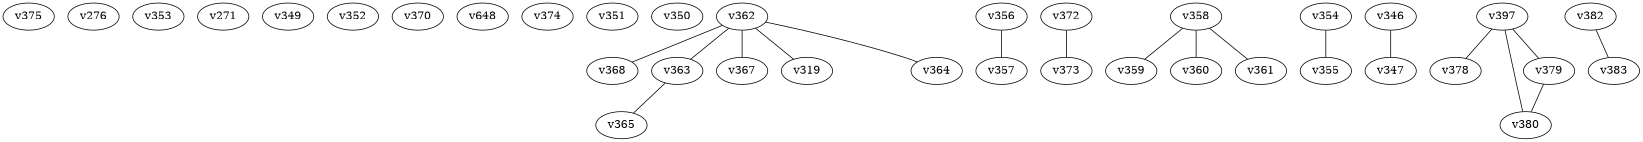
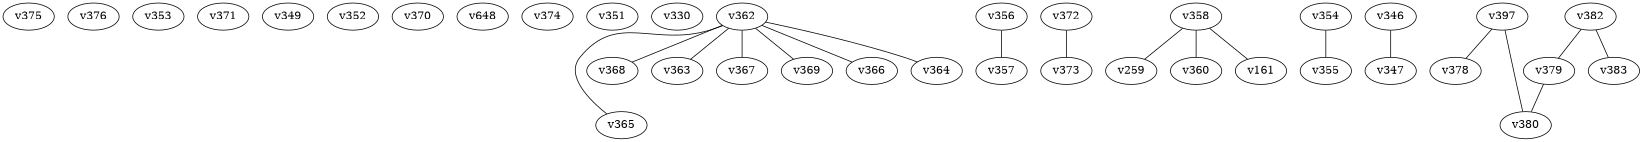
(94, 17) -> (94, 17)
(223, 17) -> (223, 17)
(677, 17) -> (677, 17)
(1526, 44) -> (1570, 44)
(807, 71) -> (807, 71)
none -> (872, 71)
(1131, 71) -> (1131, 71)
(1261, 71) -> (1261, 71)
(649, 98) -> (614, 35)
